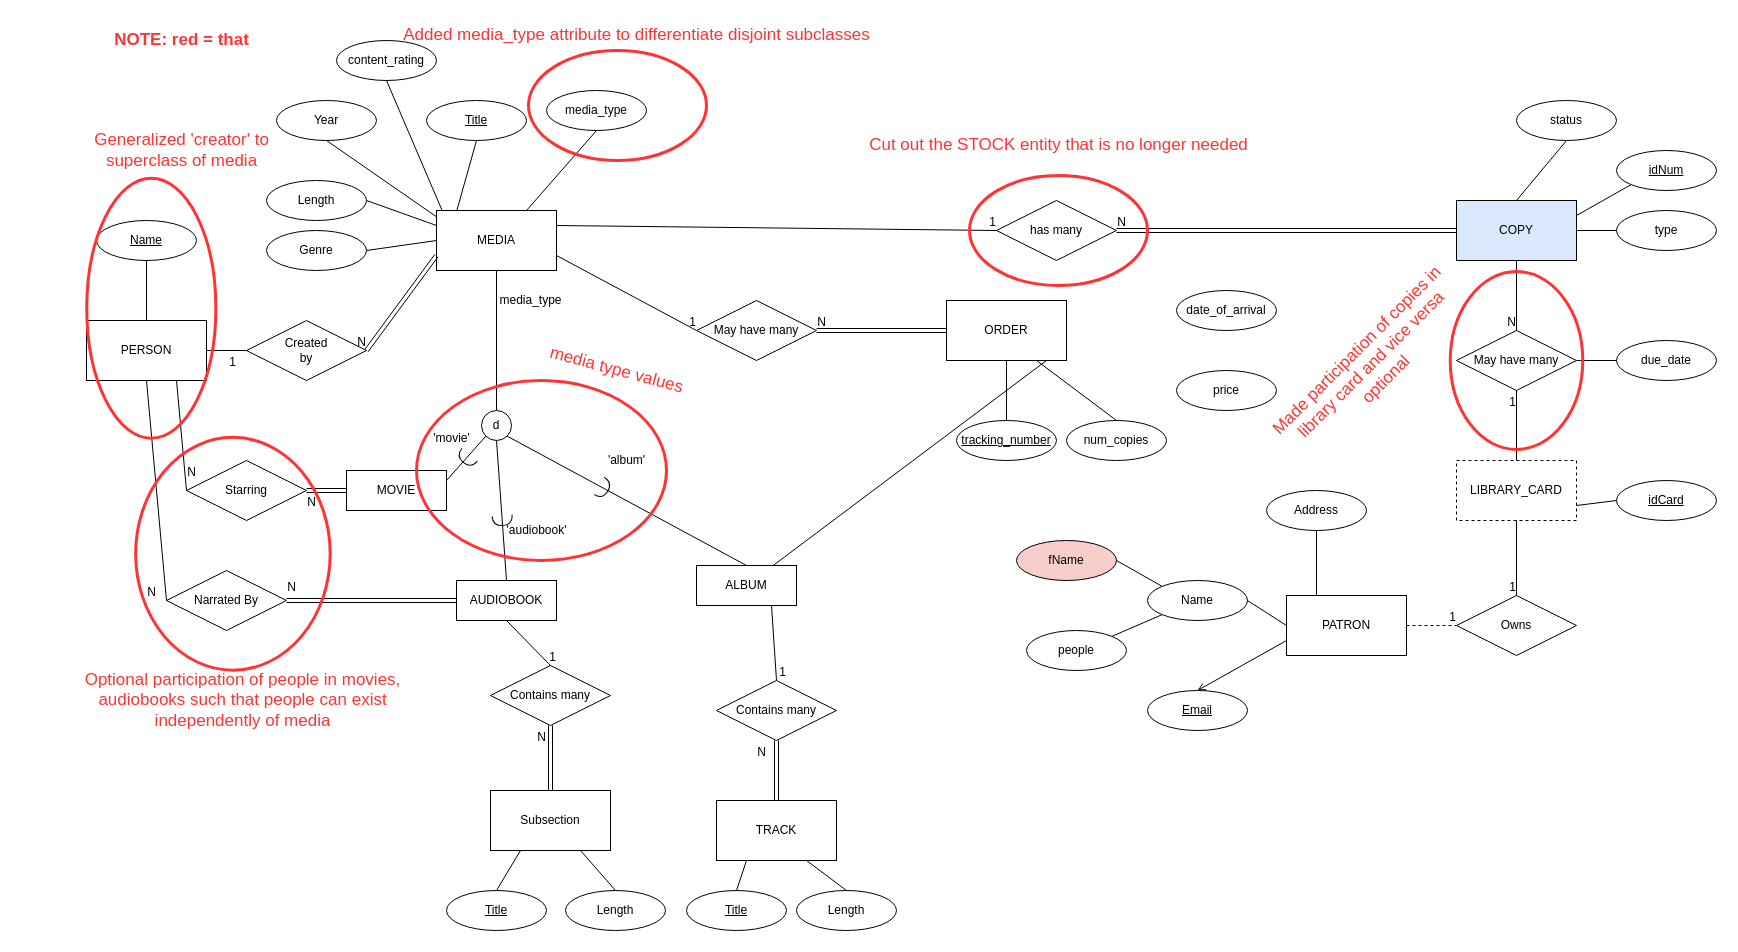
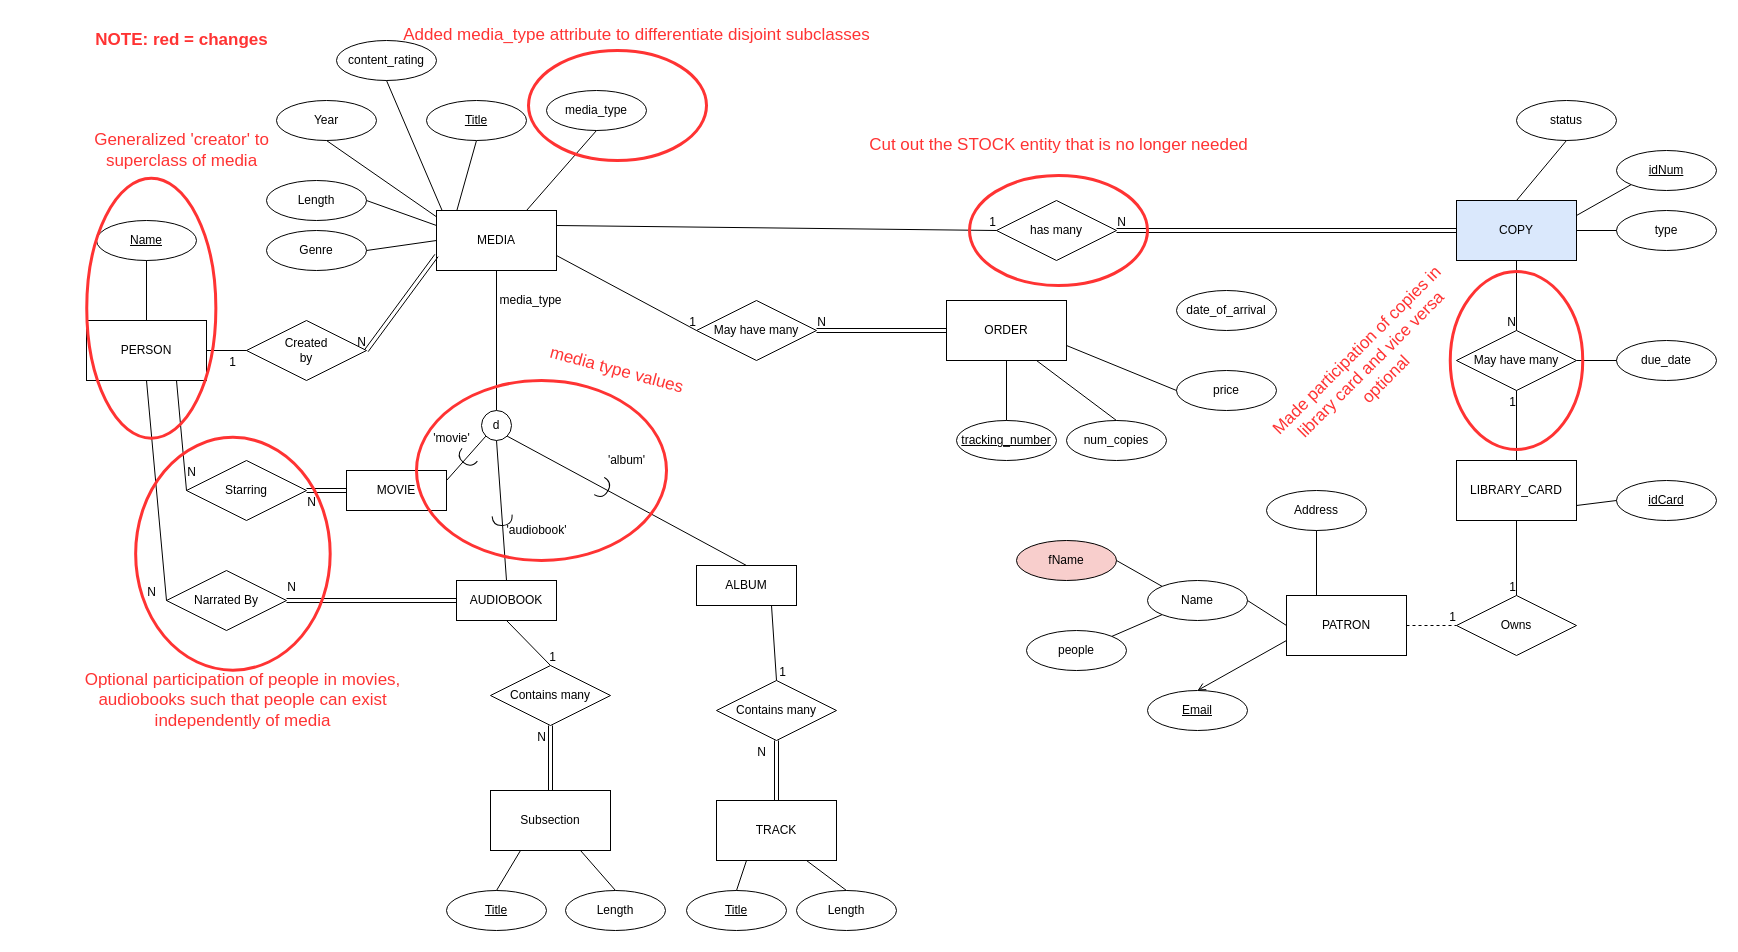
(182, 41) -> (182, 41)
(910, 463) -> (1122, 368)
(1517, 491) -> (1517, 491)
